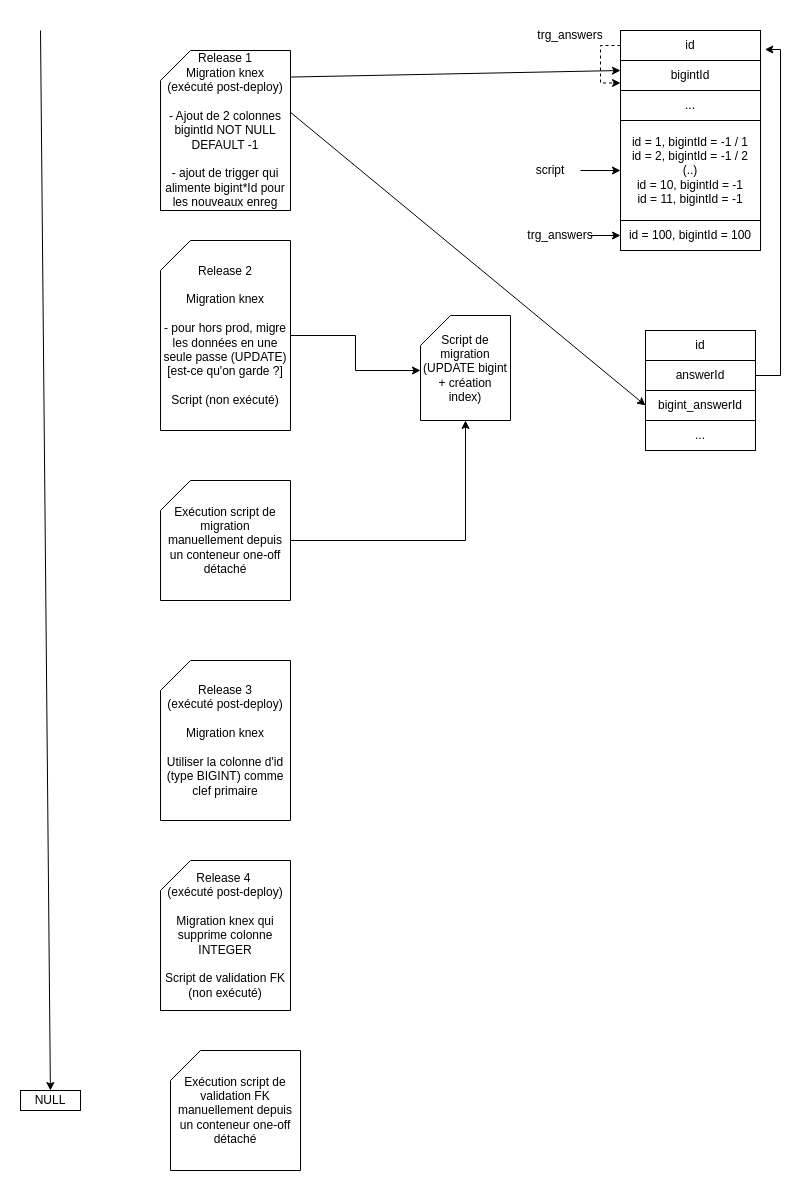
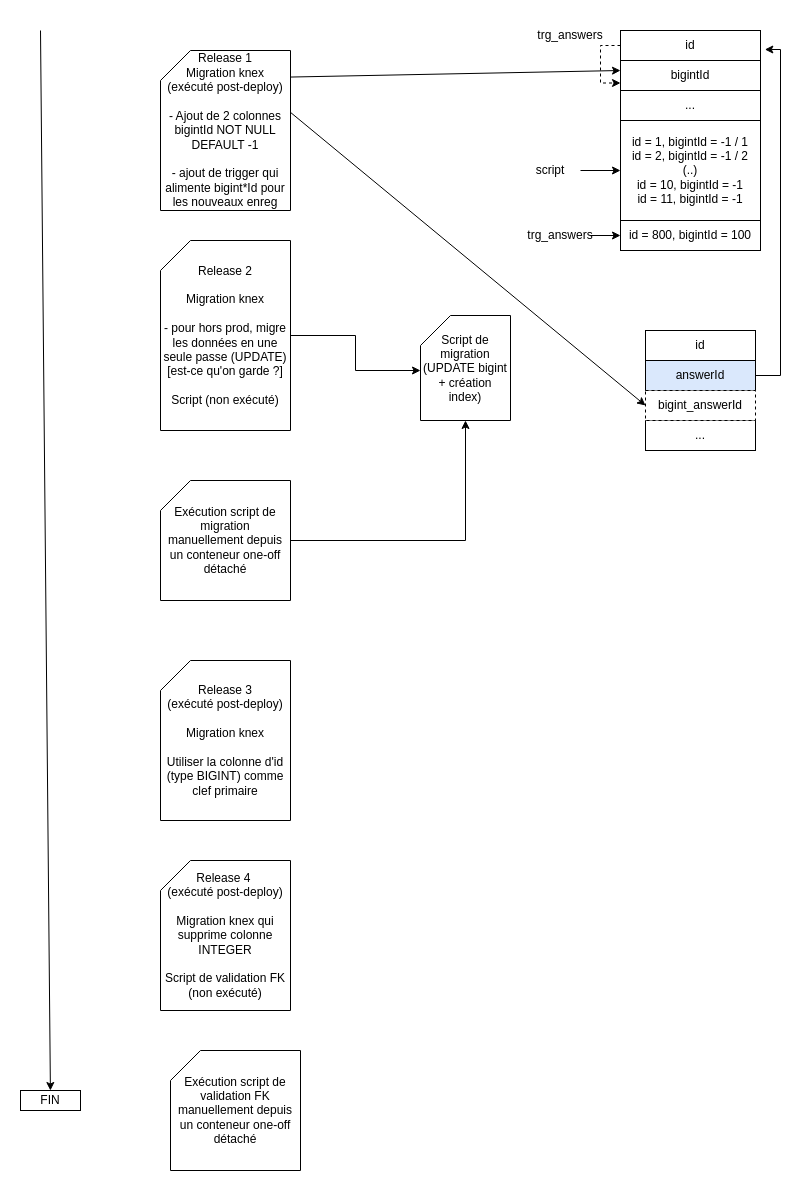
(691, 236) -> (691, 236)
(701, 376) -> (701, 376)
(701, 406) -> (701, 406)
(51, 1101) -> (51, 1101)
